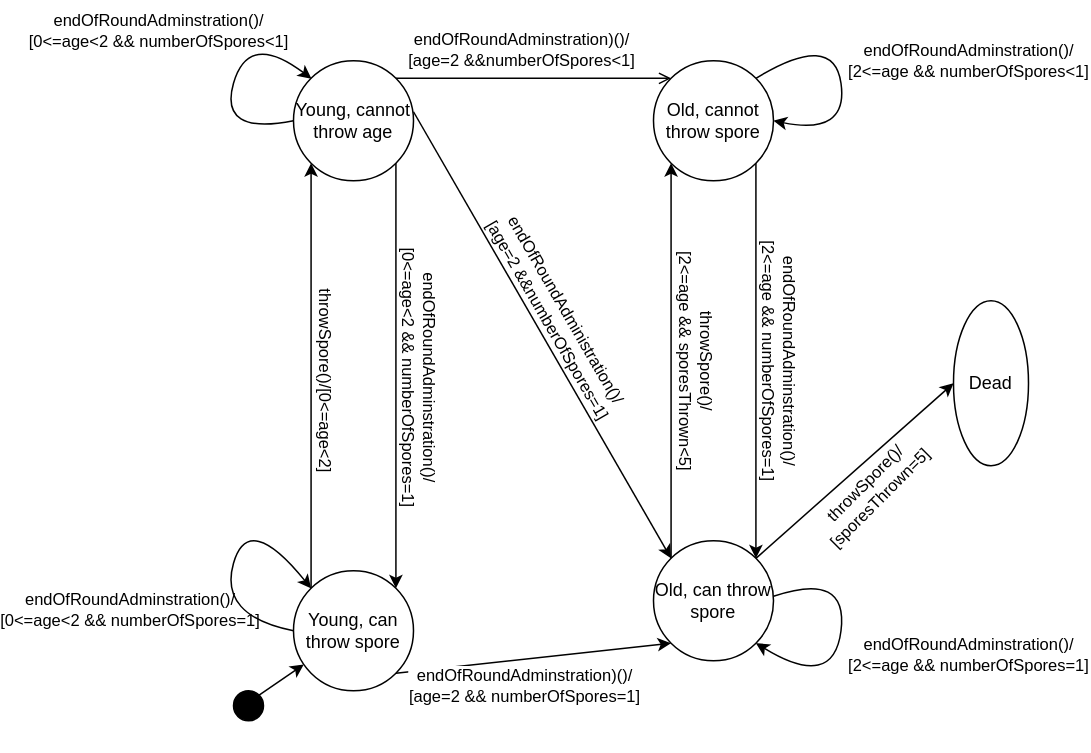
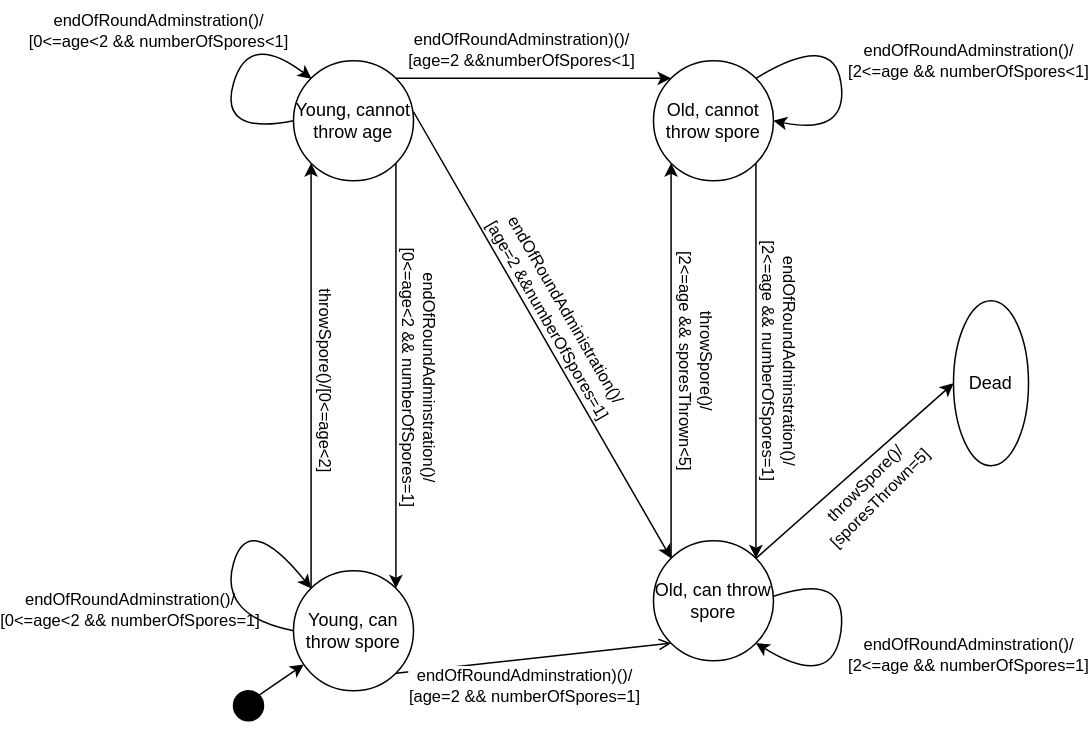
(662, 78) -> (659, 78)
(659, 644) -> (662, 644)
